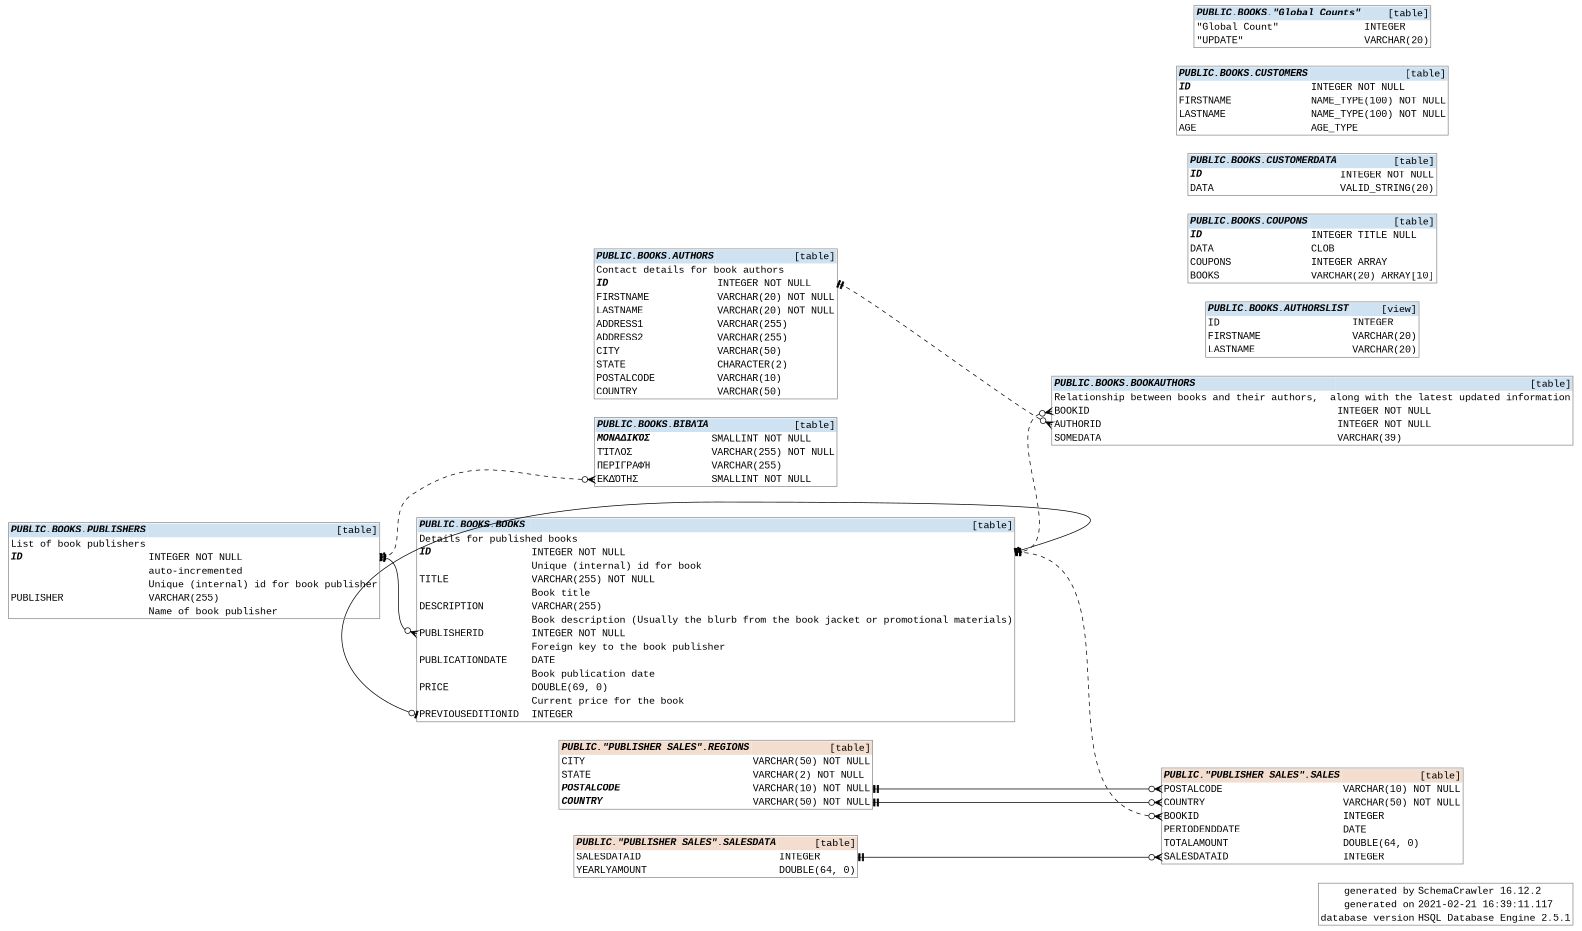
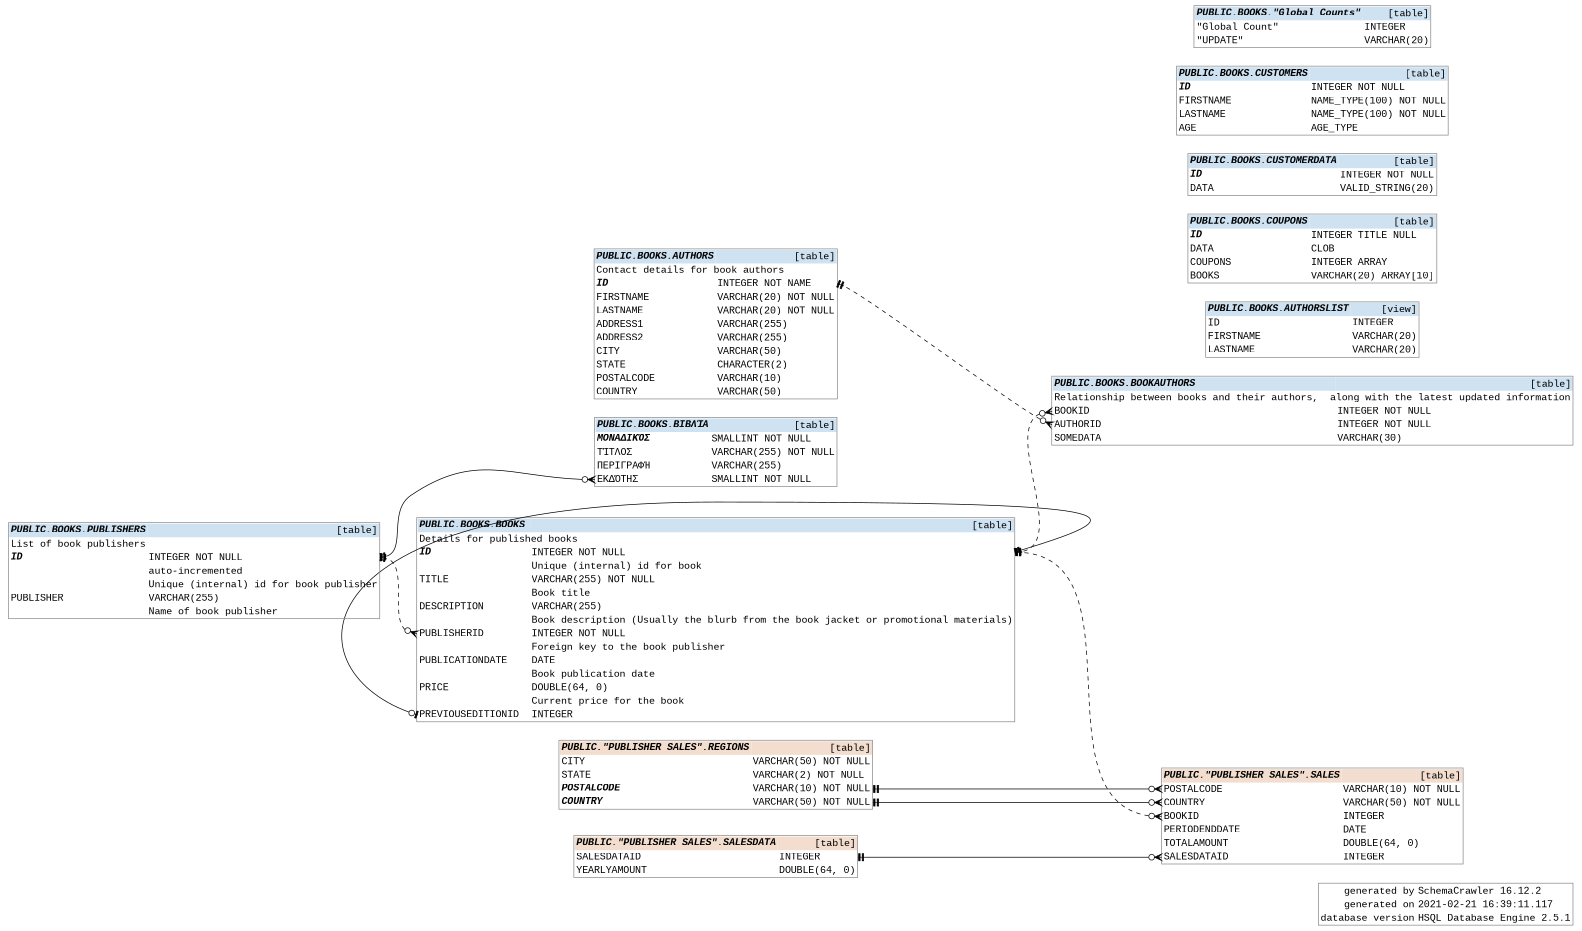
(764, 283) -> (764, 283)
(1370, 438) -> (1370, 438)
(460, 473) -> (460, 473)
(398, 593) -> (398, 593)
(570, 687) -> (570, 687)
